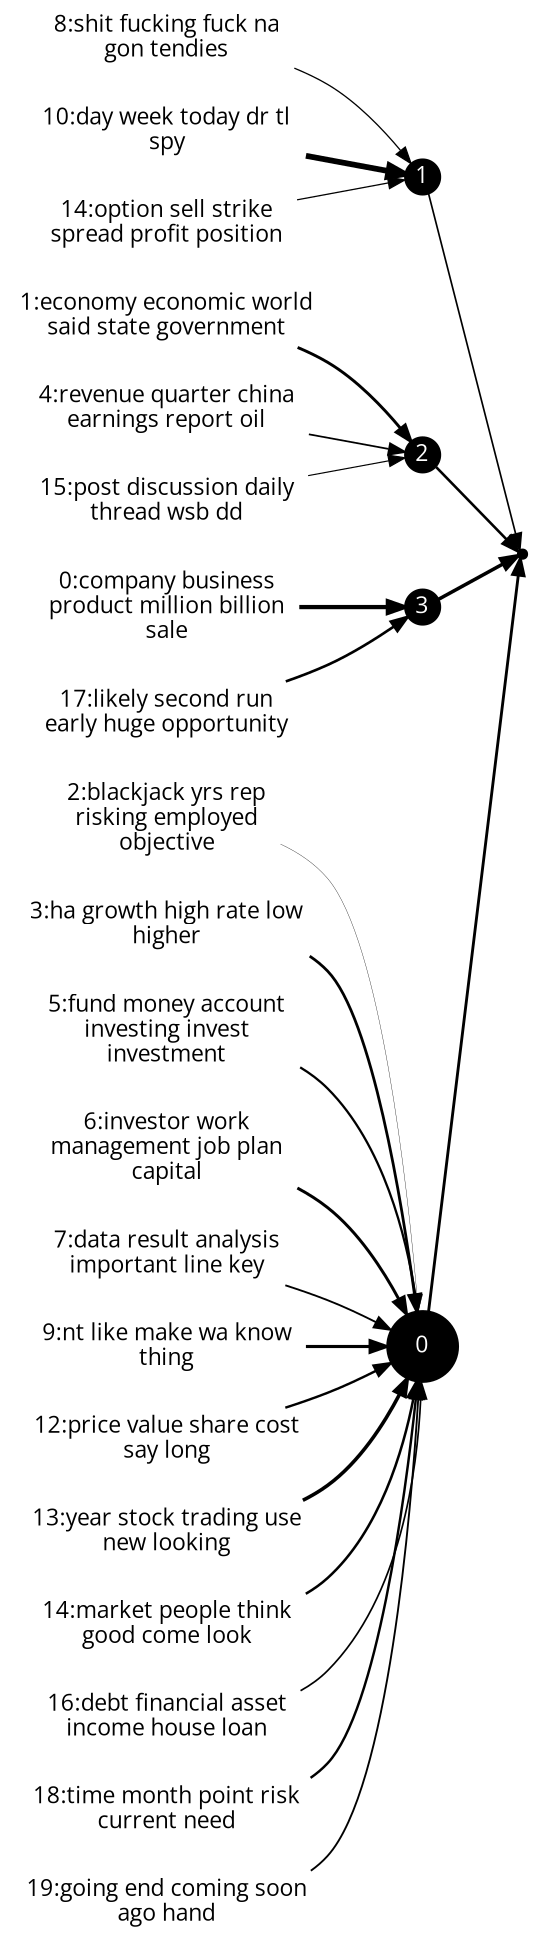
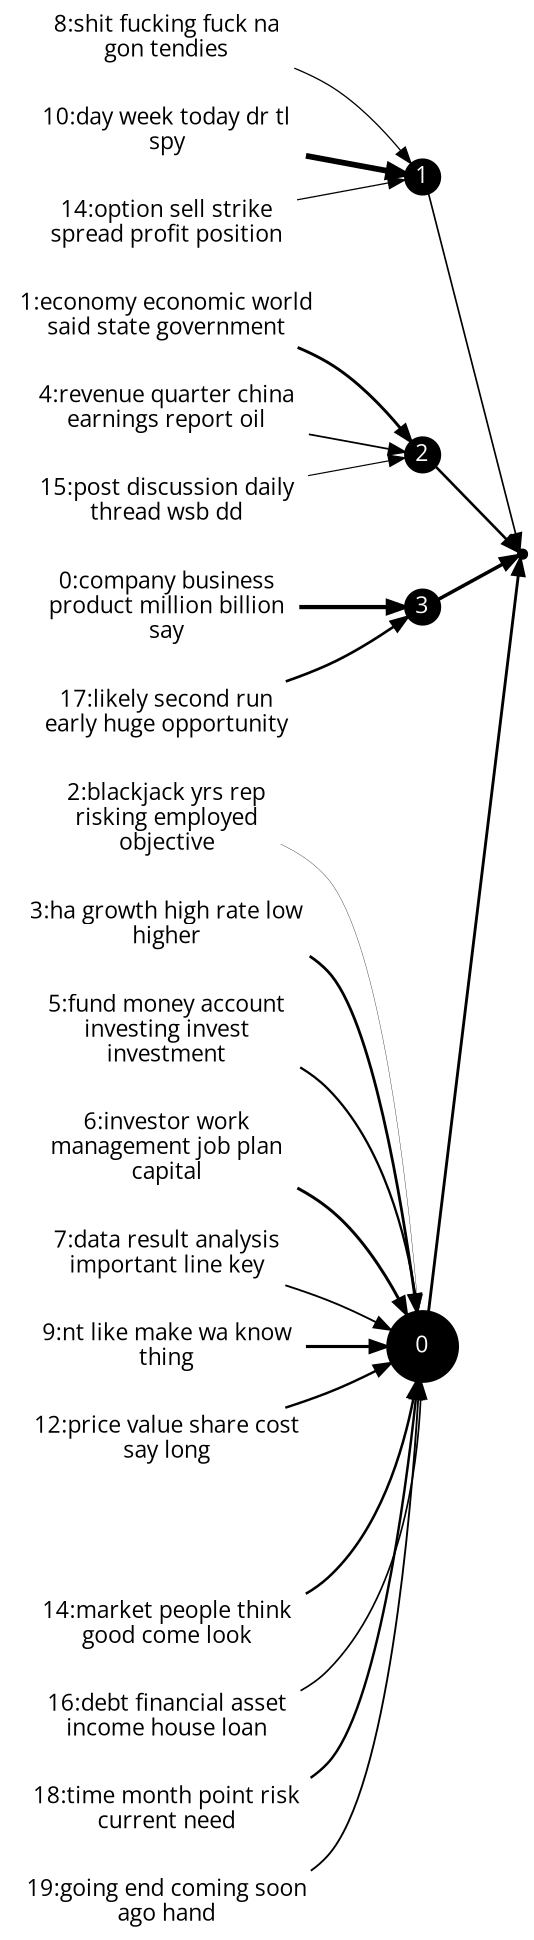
(167, 607) -> (167, 607)
(167, 1532) -> none
